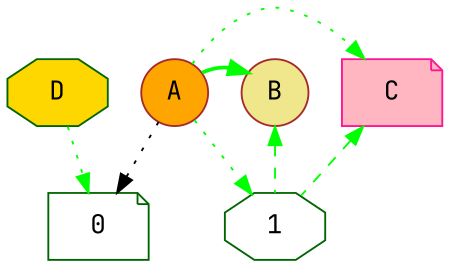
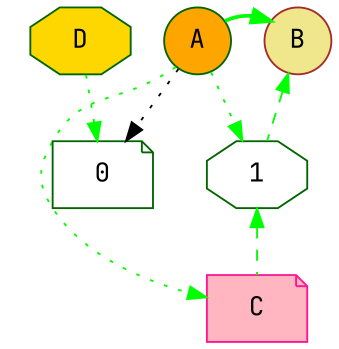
(175, 93) -> (198, 41)
(326, 168) -> (257, 251)
